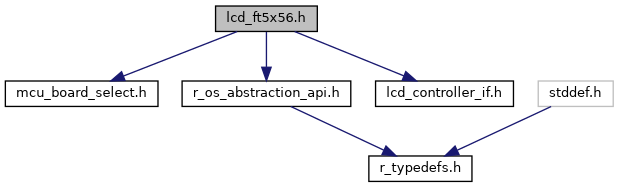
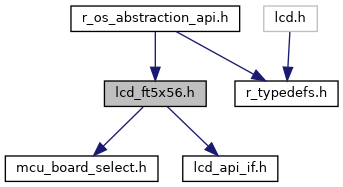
(266, 49) -> (155, 49)
(445, 94) -> (230, 169)
(576, 94) -> (291, 19)
